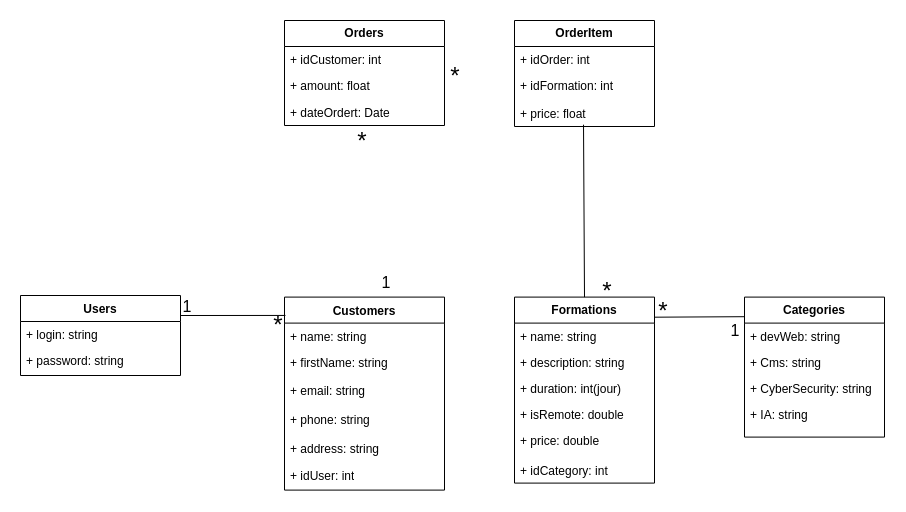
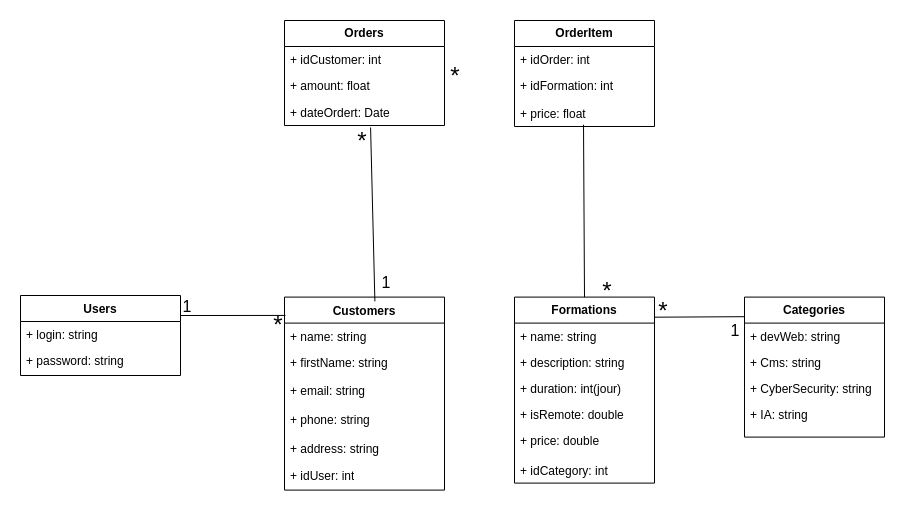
none -> (373, 215)
